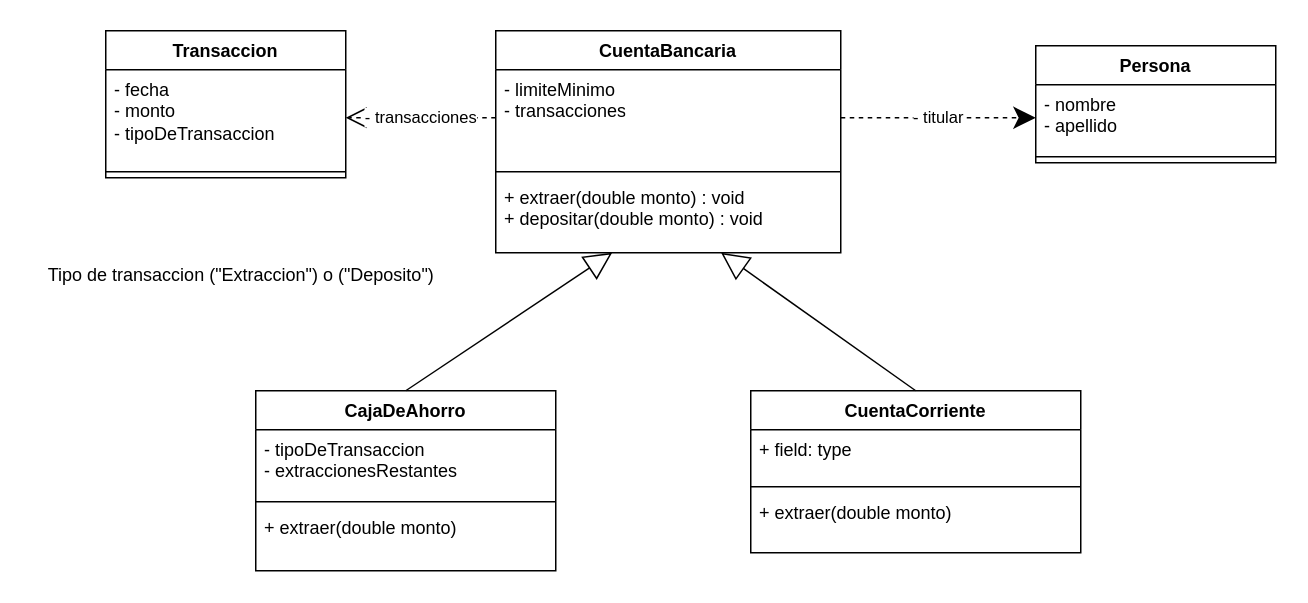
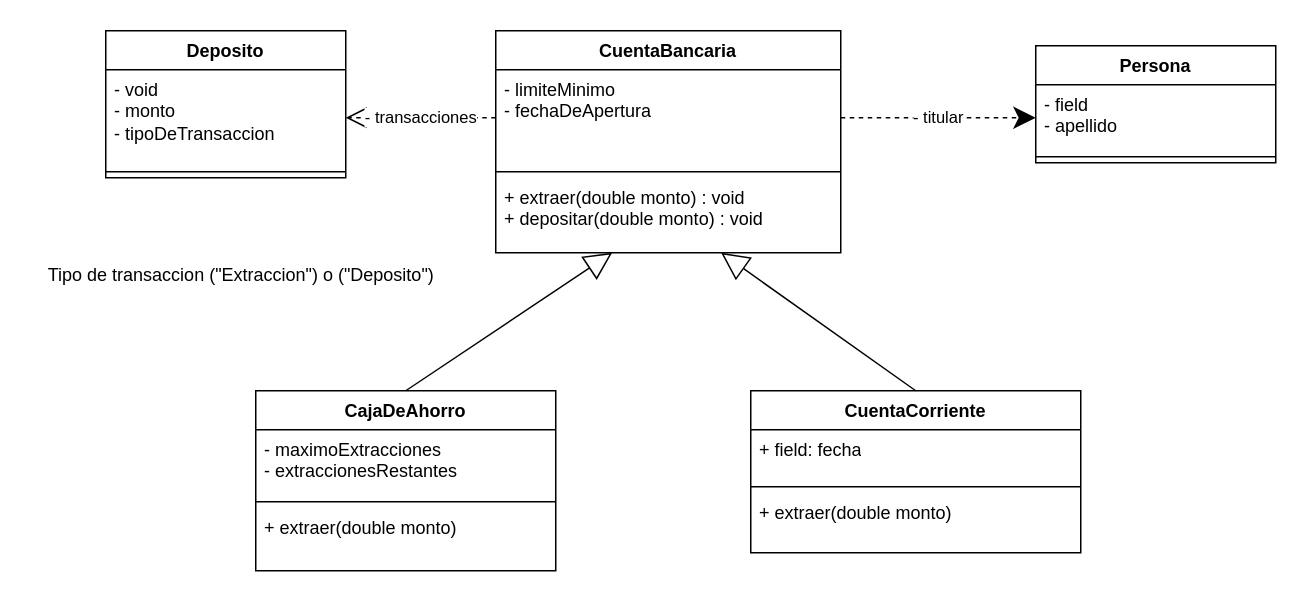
(226, 52) -> (226, 52)
(576, 102) -> (588, 102)
(203, 113) -> (203, 113)
(1086, 117) -> (1086, 117)
(814, 451) -> (819, 451)
(376, 462) -> (376, 462)
